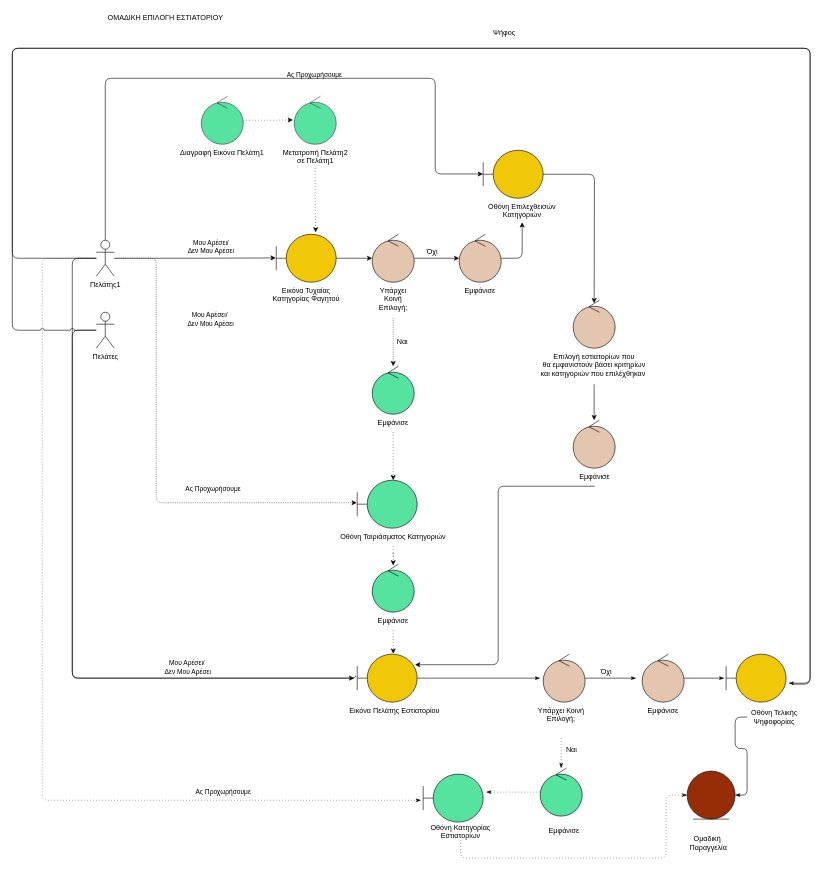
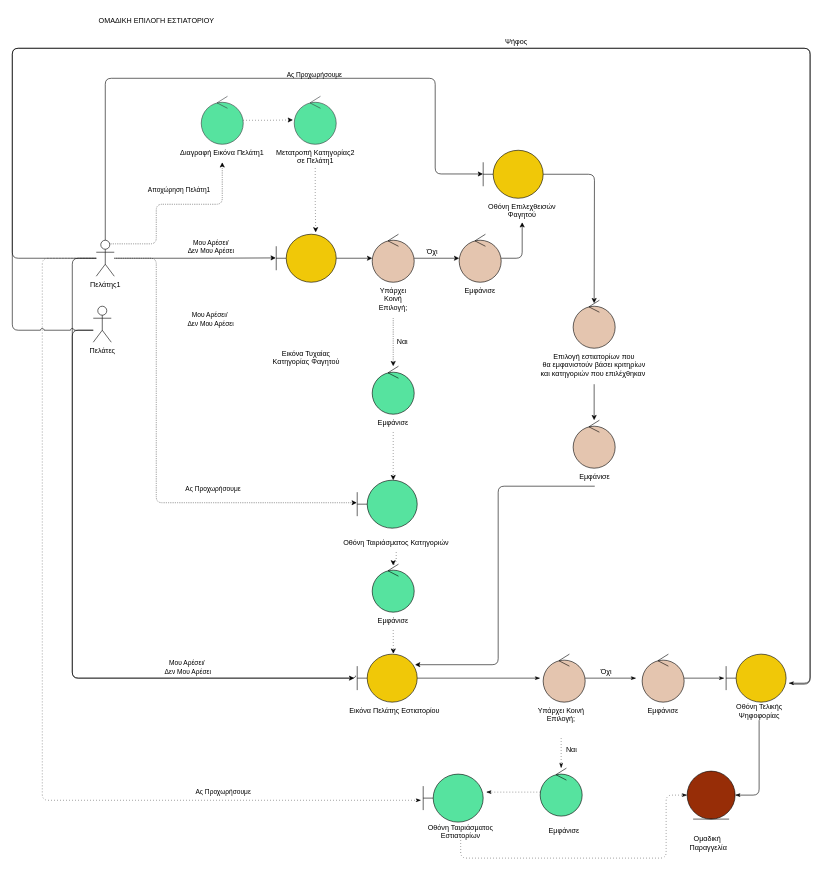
(165, 18) -> (156, 21)
(504, 33) -> (516, 42)
(316, 157) -> (316, 161)
none -> (222, 167)
(522, 211) -> (522, 211)
(306, 294) -> (306, 357)
(105, 330) -> (102, 324)
(393, 537) -> (396, 543)
(774, 717) -> (759, 711)
(461, 832) -> (461, 832)
